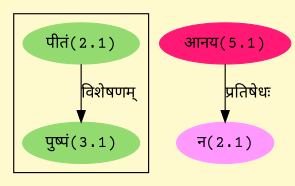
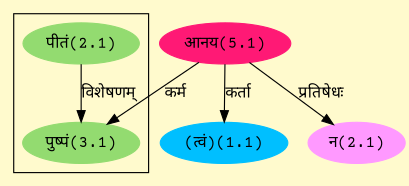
none -> (158, 90)
none -> (224, 143)
